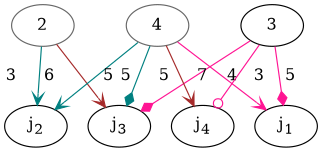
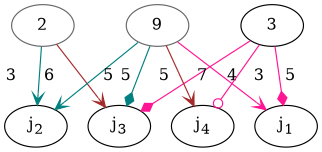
(158, 25) -> (158, 25)
